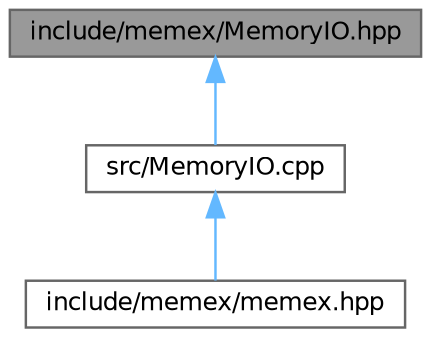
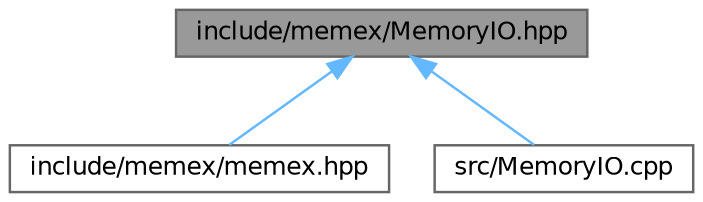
(215, 249) -> (281, 108)
